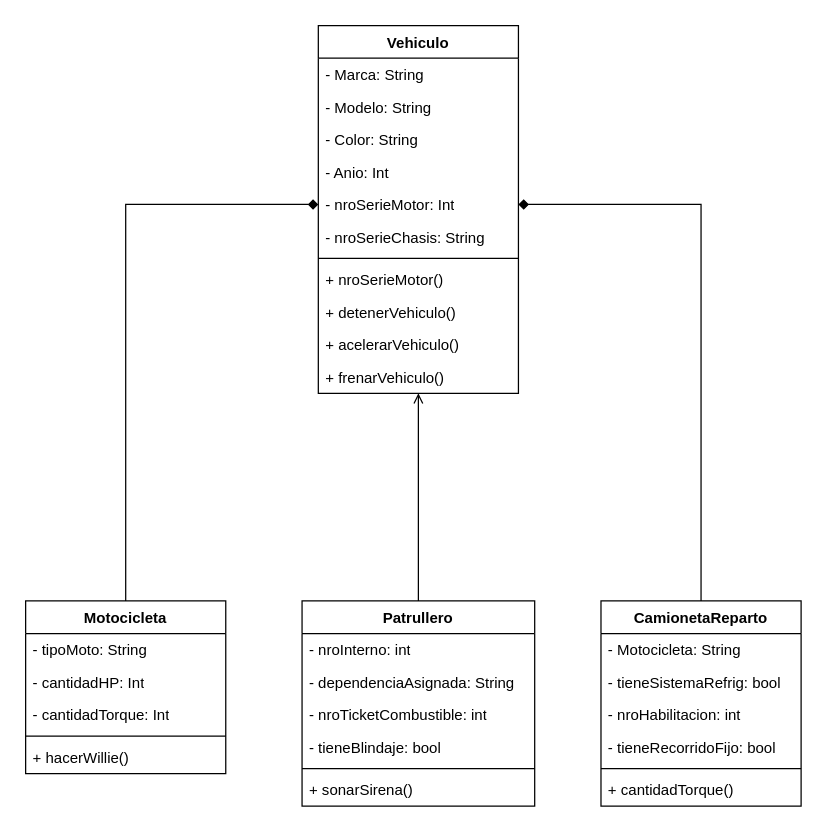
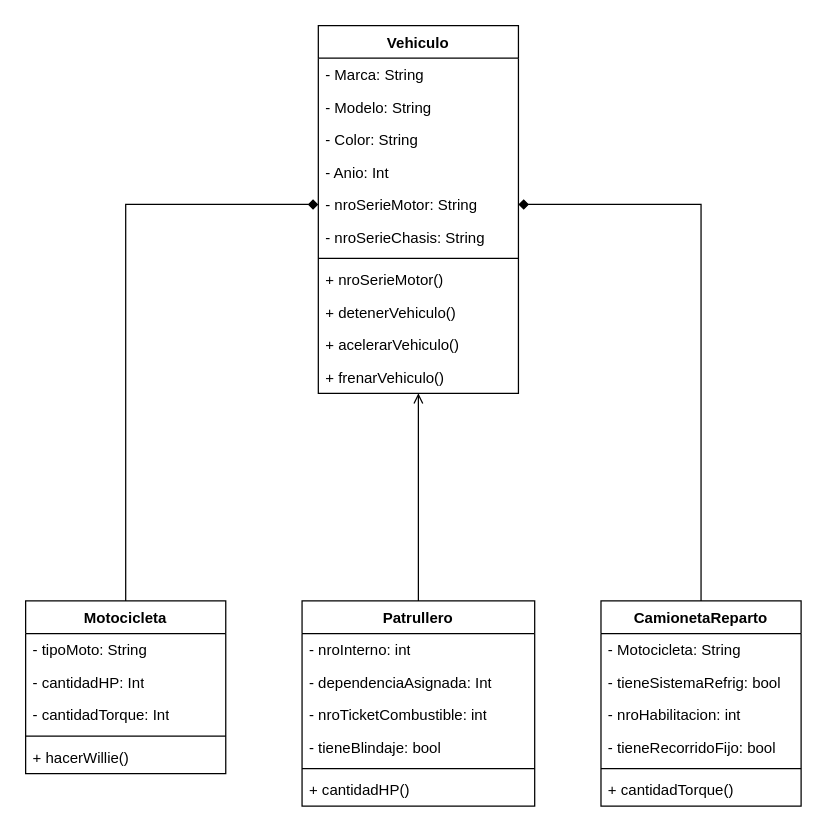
(402, 206) -> (412, 206)
(419, 692) -> (409, 683)
(368, 791) -> (364, 791)
